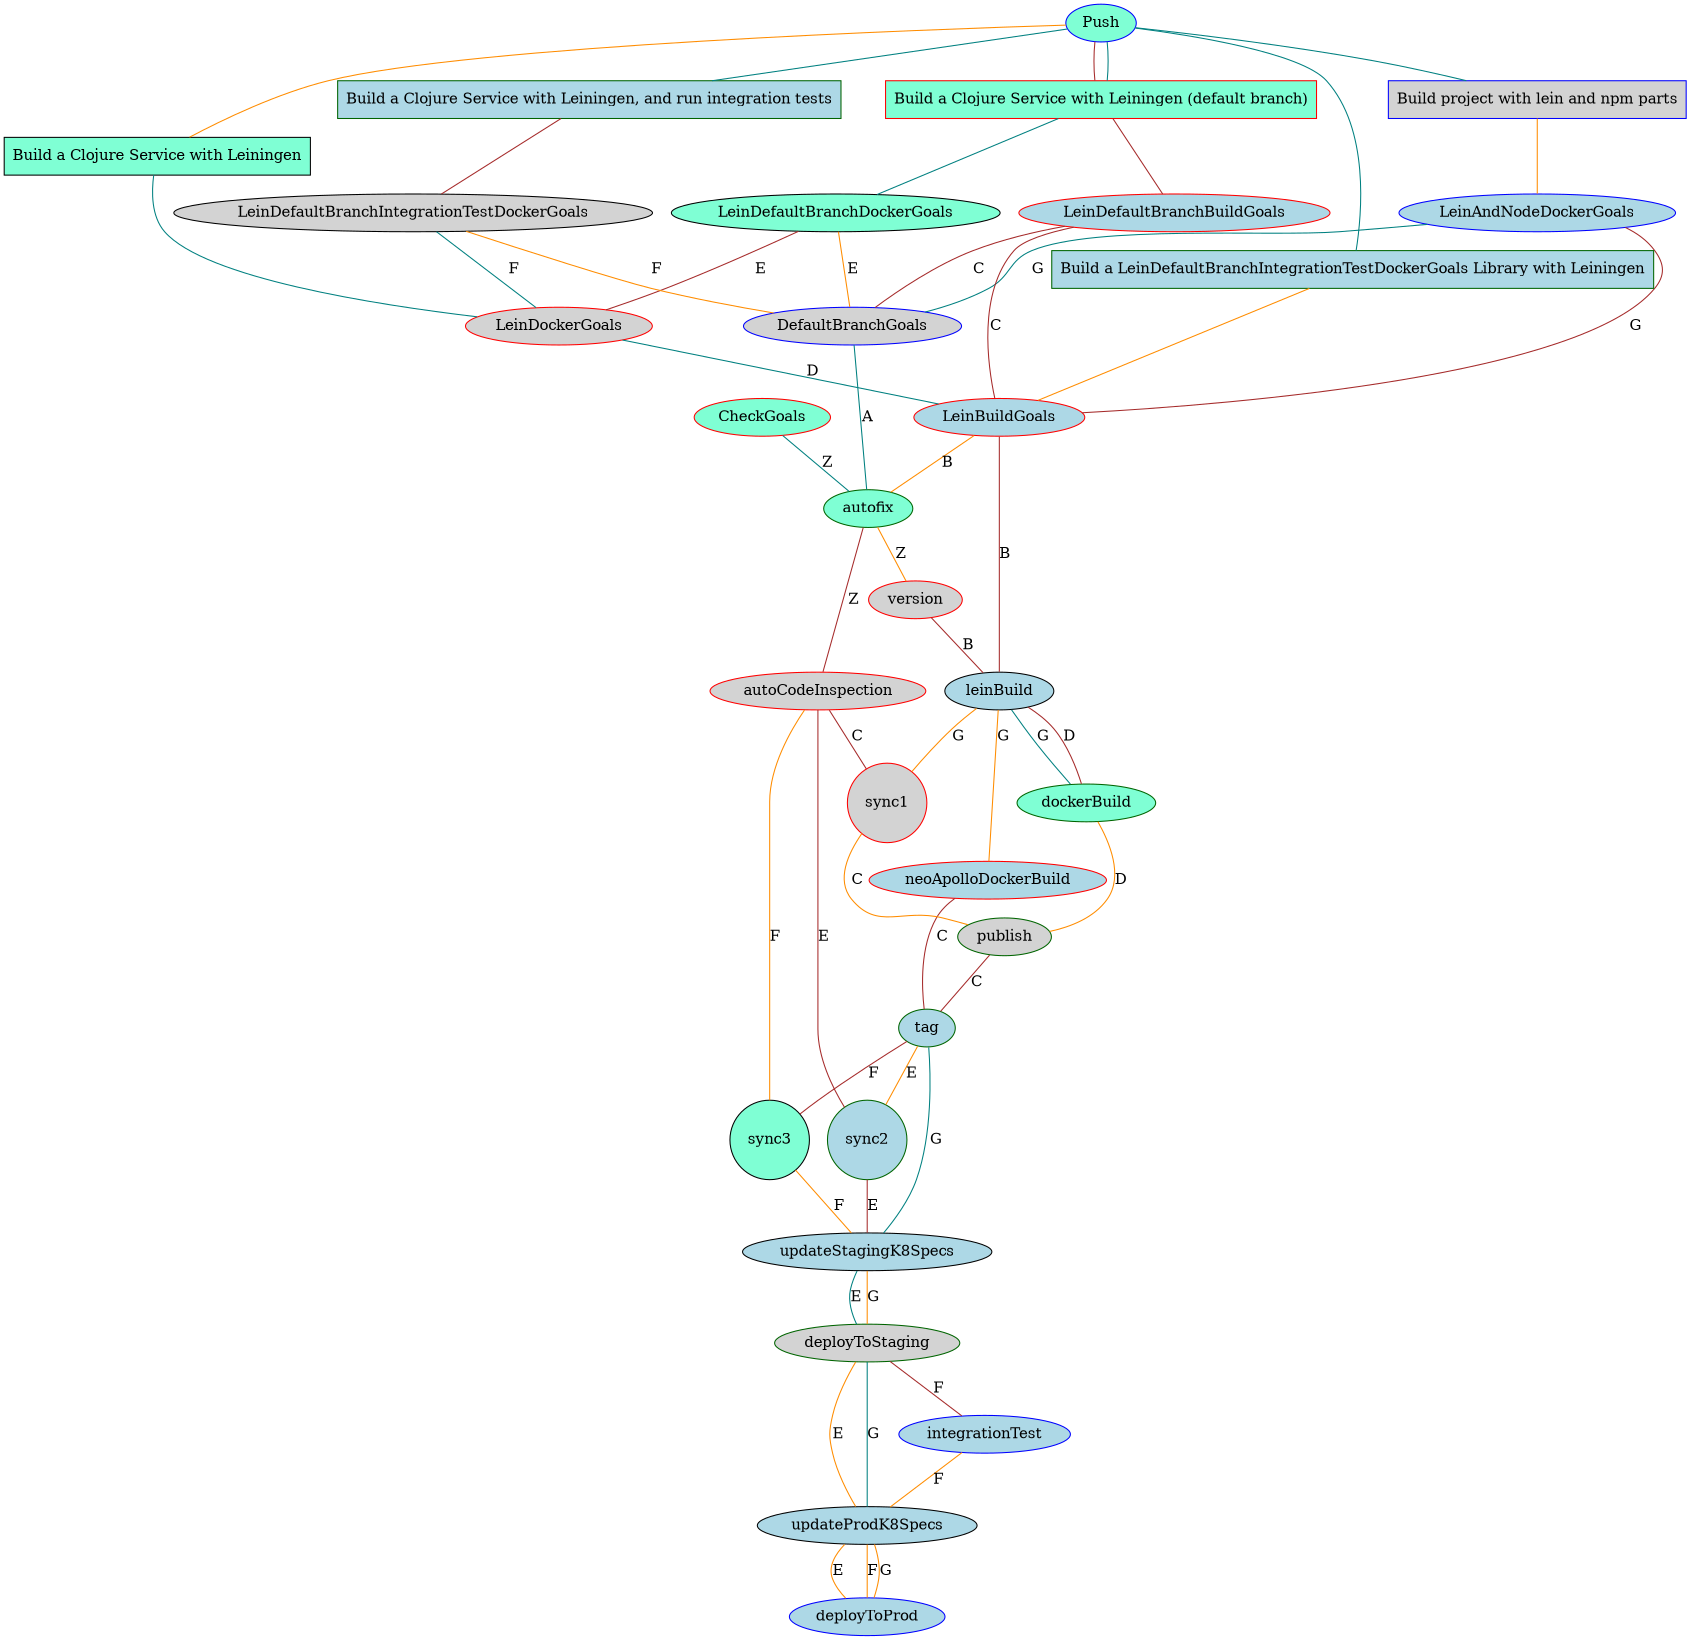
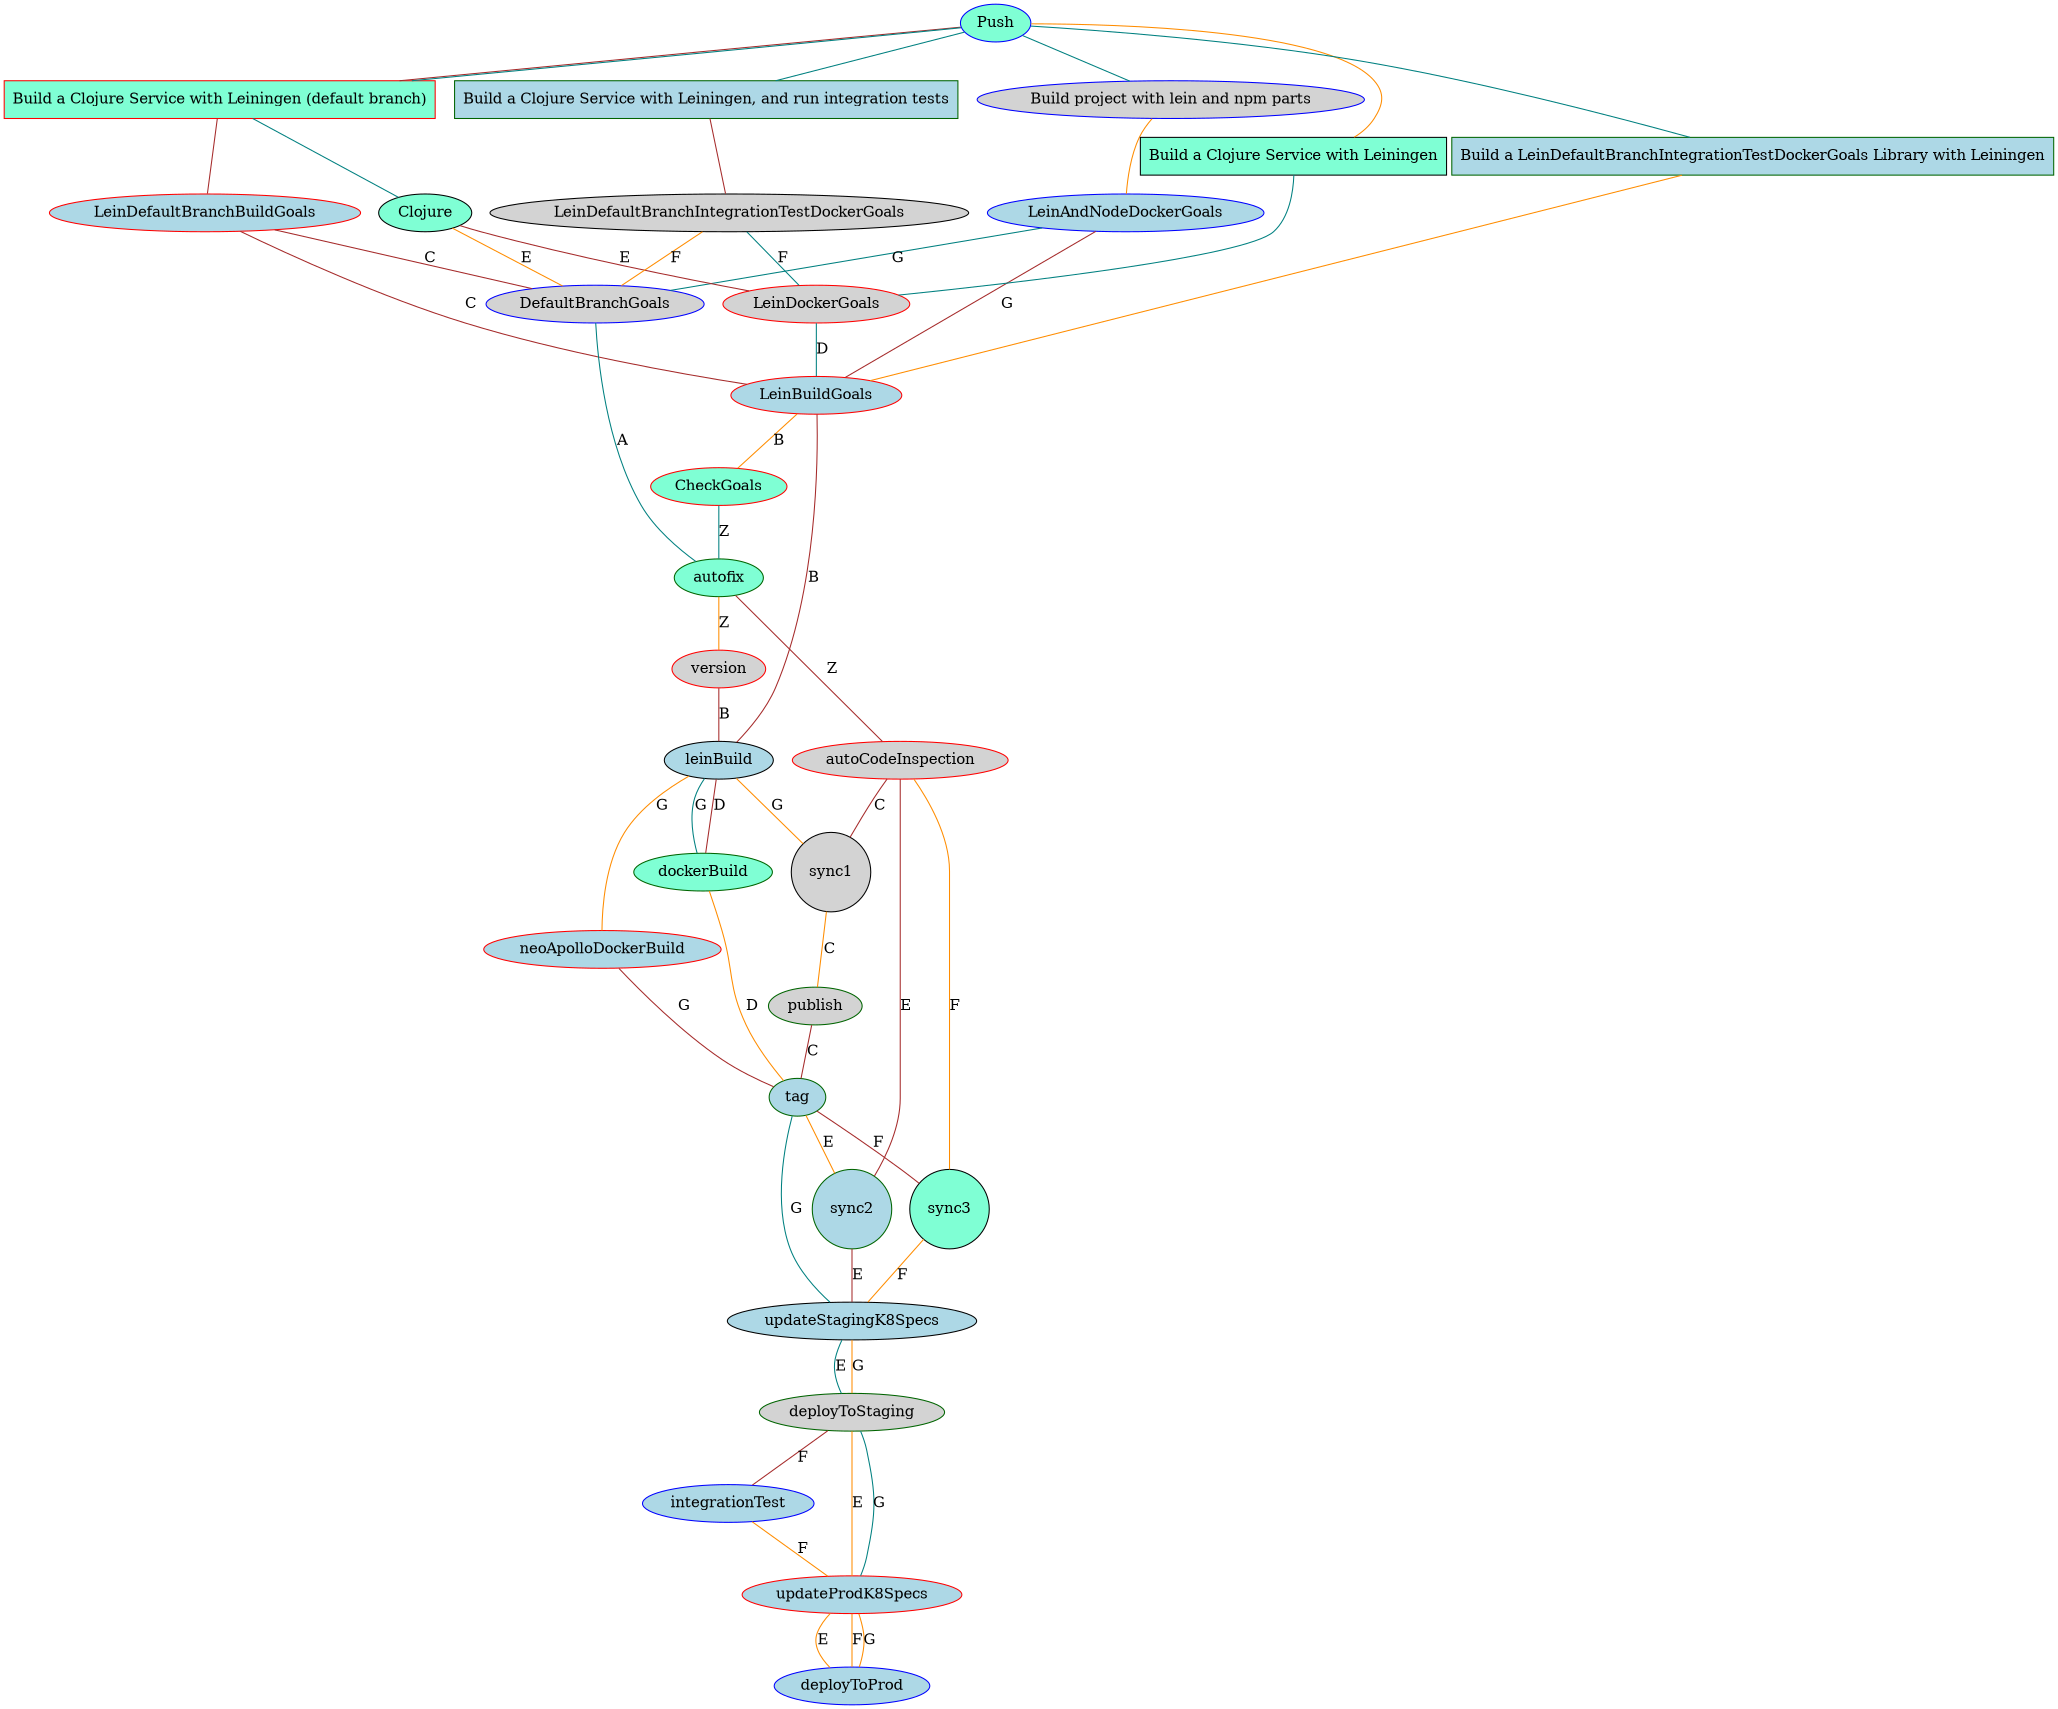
(1537, 100) -> (1171, 100)
(836, 213) -> (425, 213)
(932, 464) -> (767, 441)
(887, 803) -> (831, 872)
(1111, 893) -> (734, 991)
(942, 937) -> (684, 1006)
(867, 1526) -> (852, 1595)
